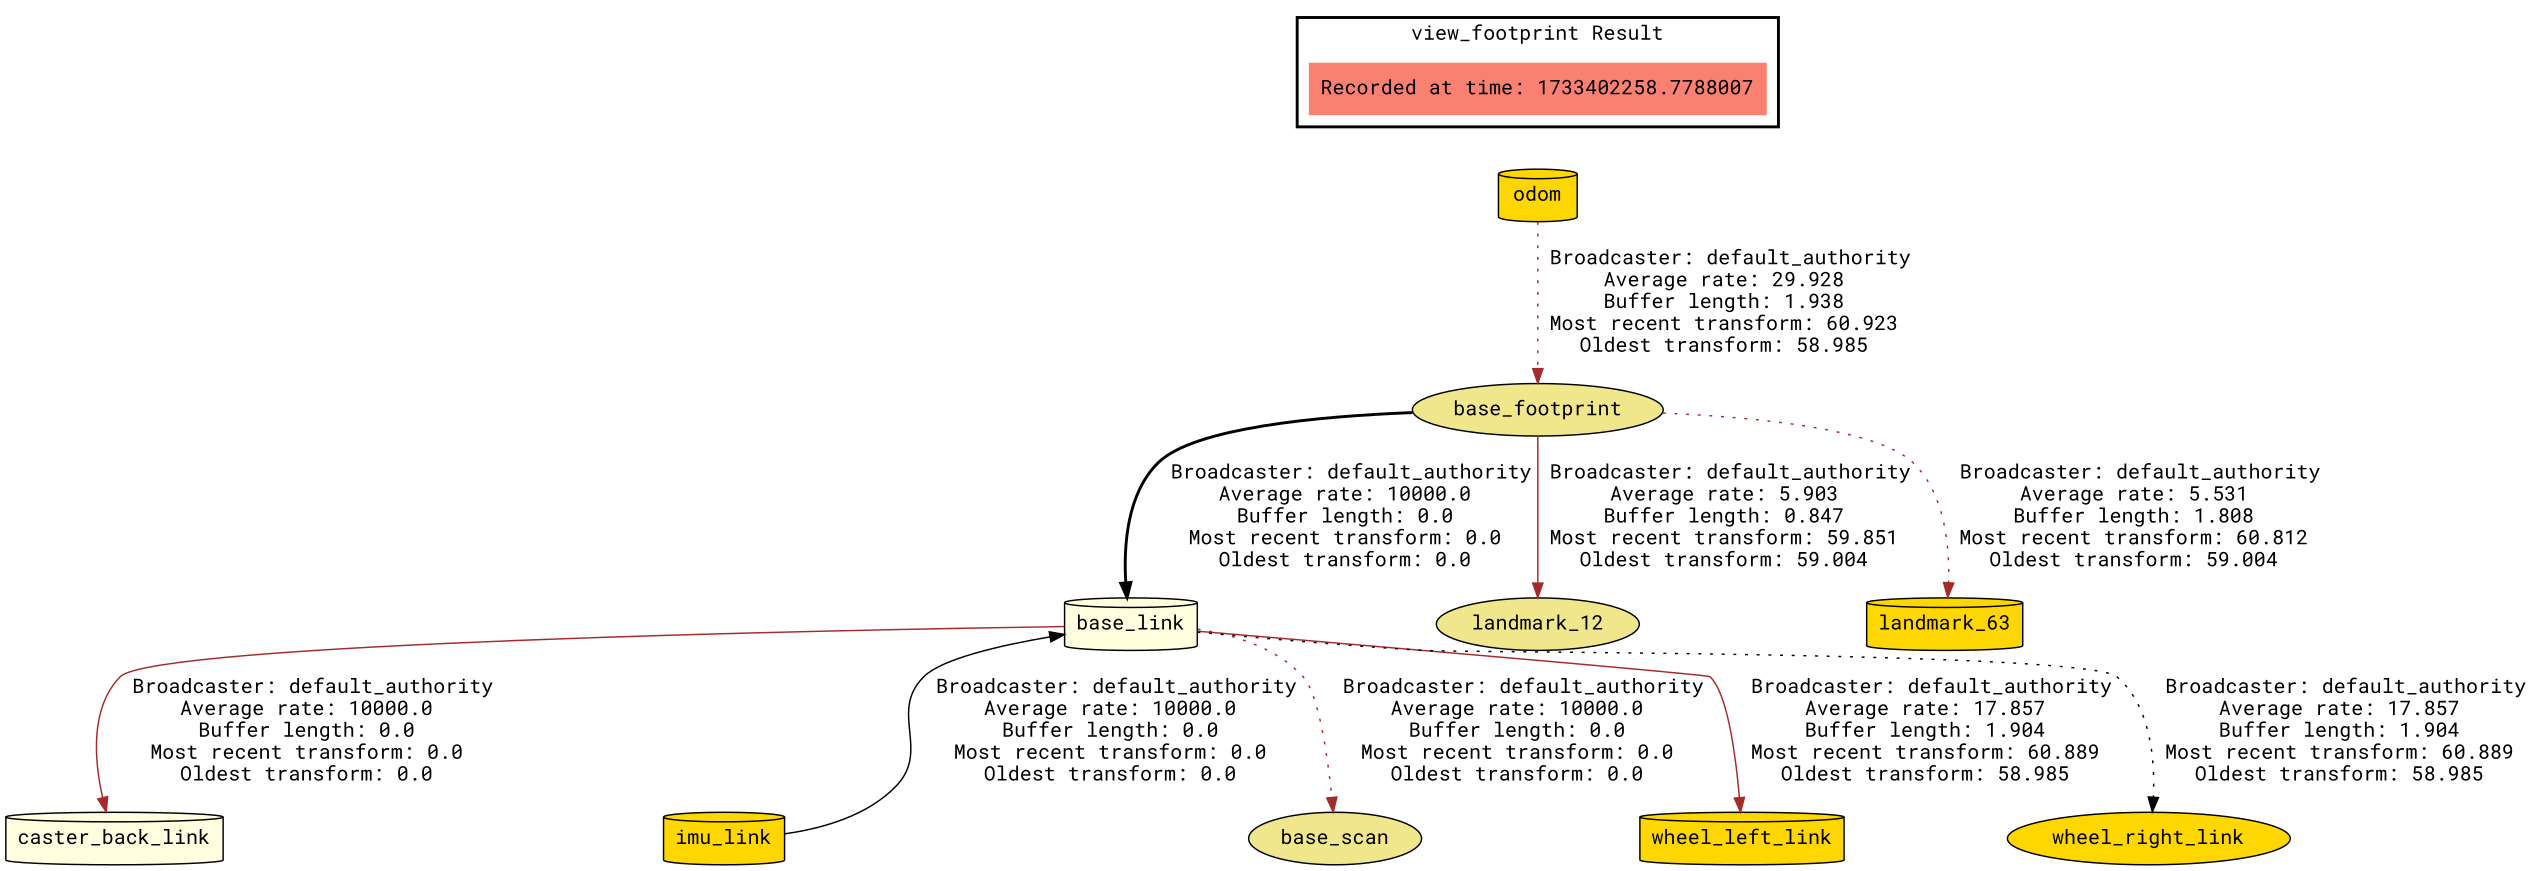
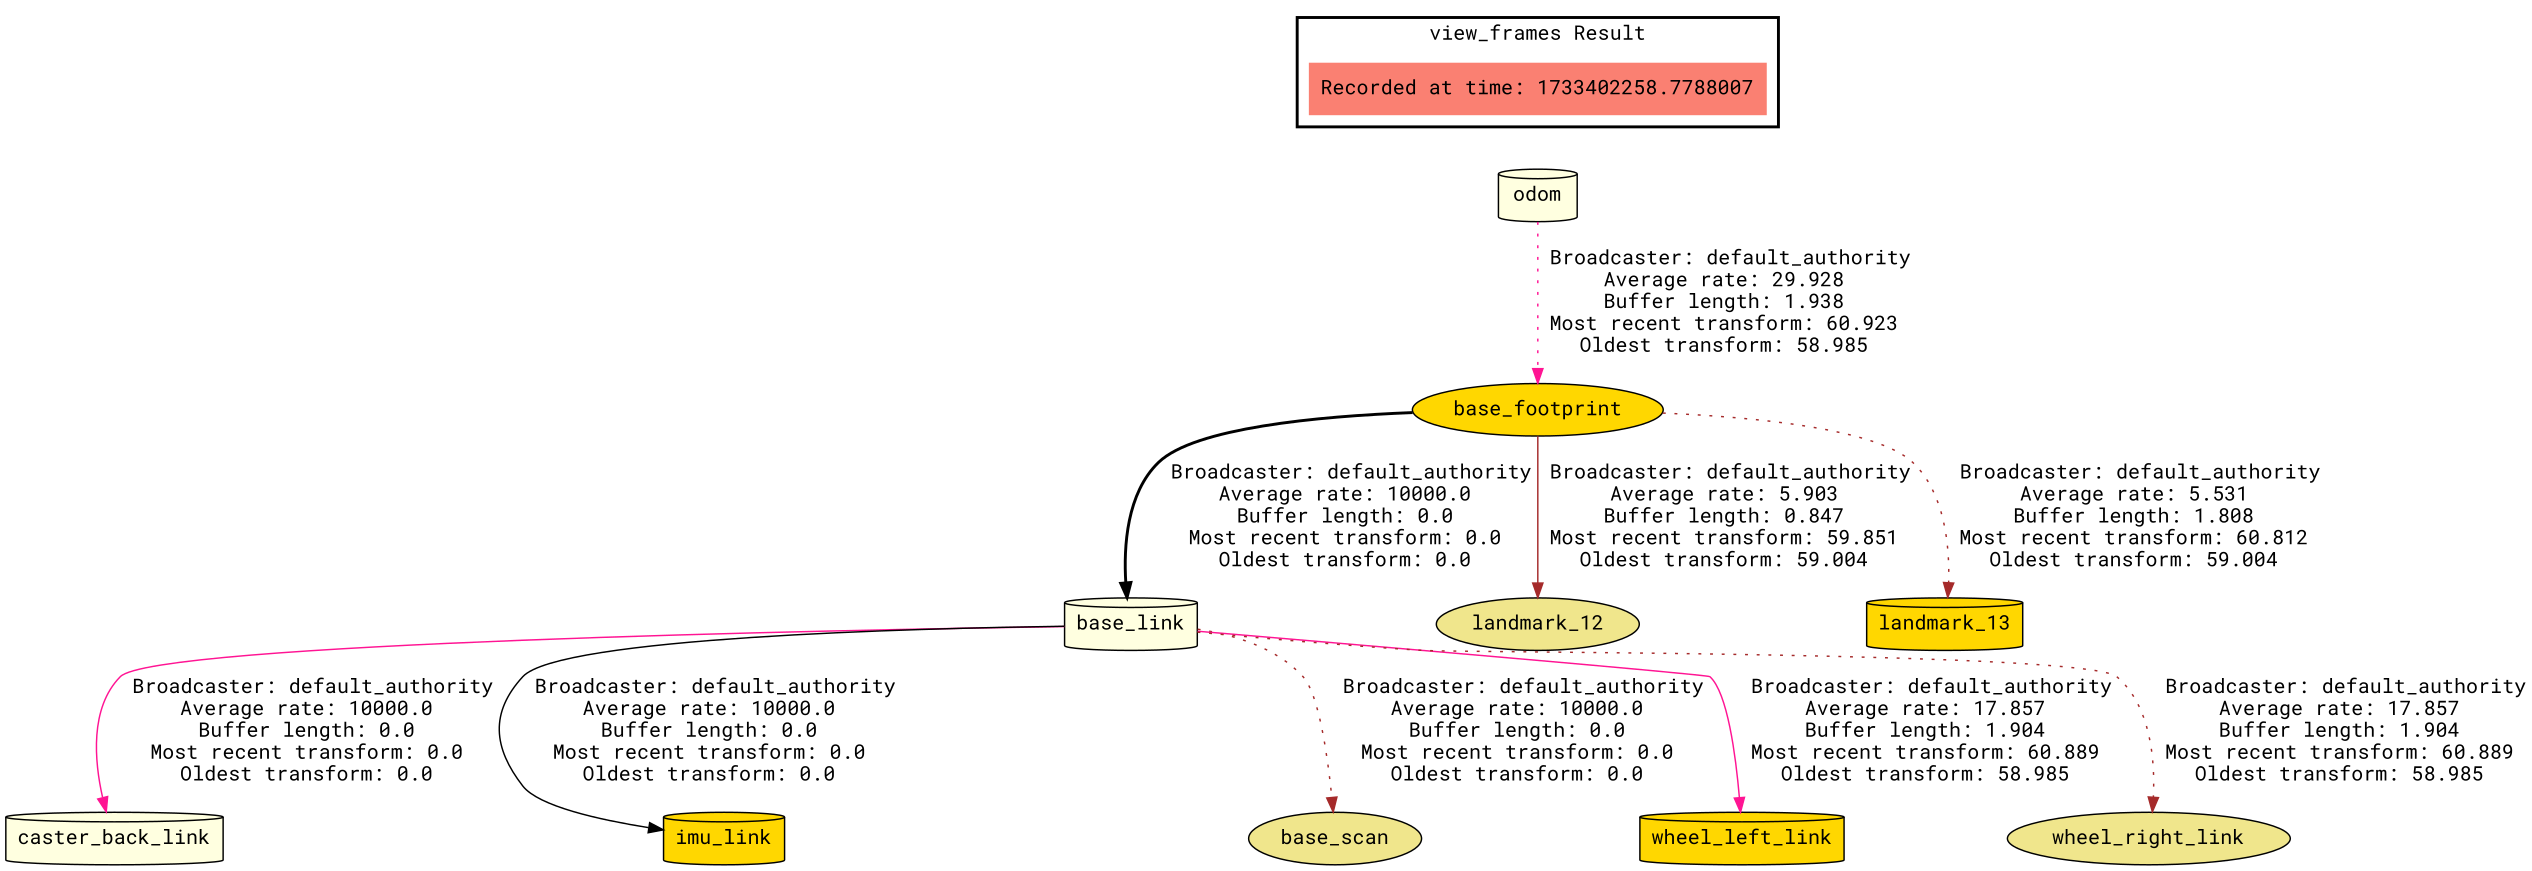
(1538, 34) -> (1538, 34)
(1538, 195) -> (1538, 195)
(1538, 295) -> (1538, 295)
(1538, 410) -> (1538, 410)
(1945, 624) -> (1945, 624)
(528, 640) -> (528, 640)
(1722, 654) -> (1722, 654)
(1548, 661) -> (1548, 661)
(909, 726) -> (664, 645)
(2149, 839) -> (2149, 839)
